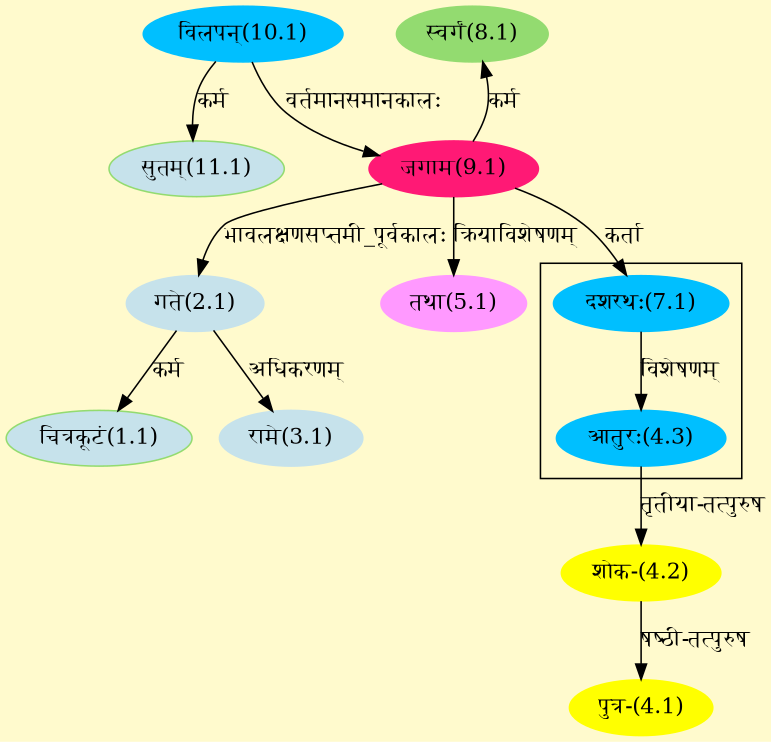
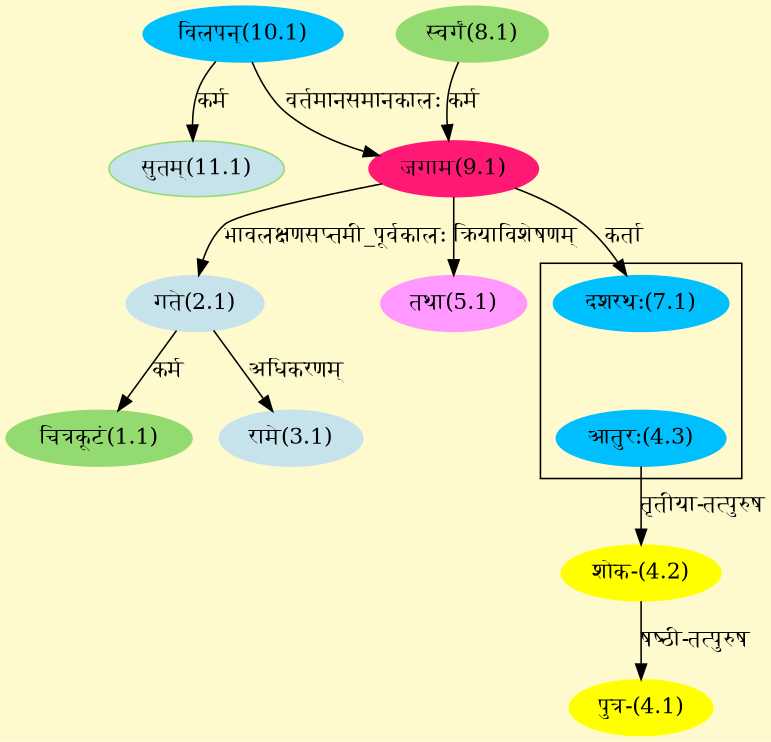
(487, 111) -> (449, 93)
(641, 363) -> none
(99, 438) -> (99, 438)
